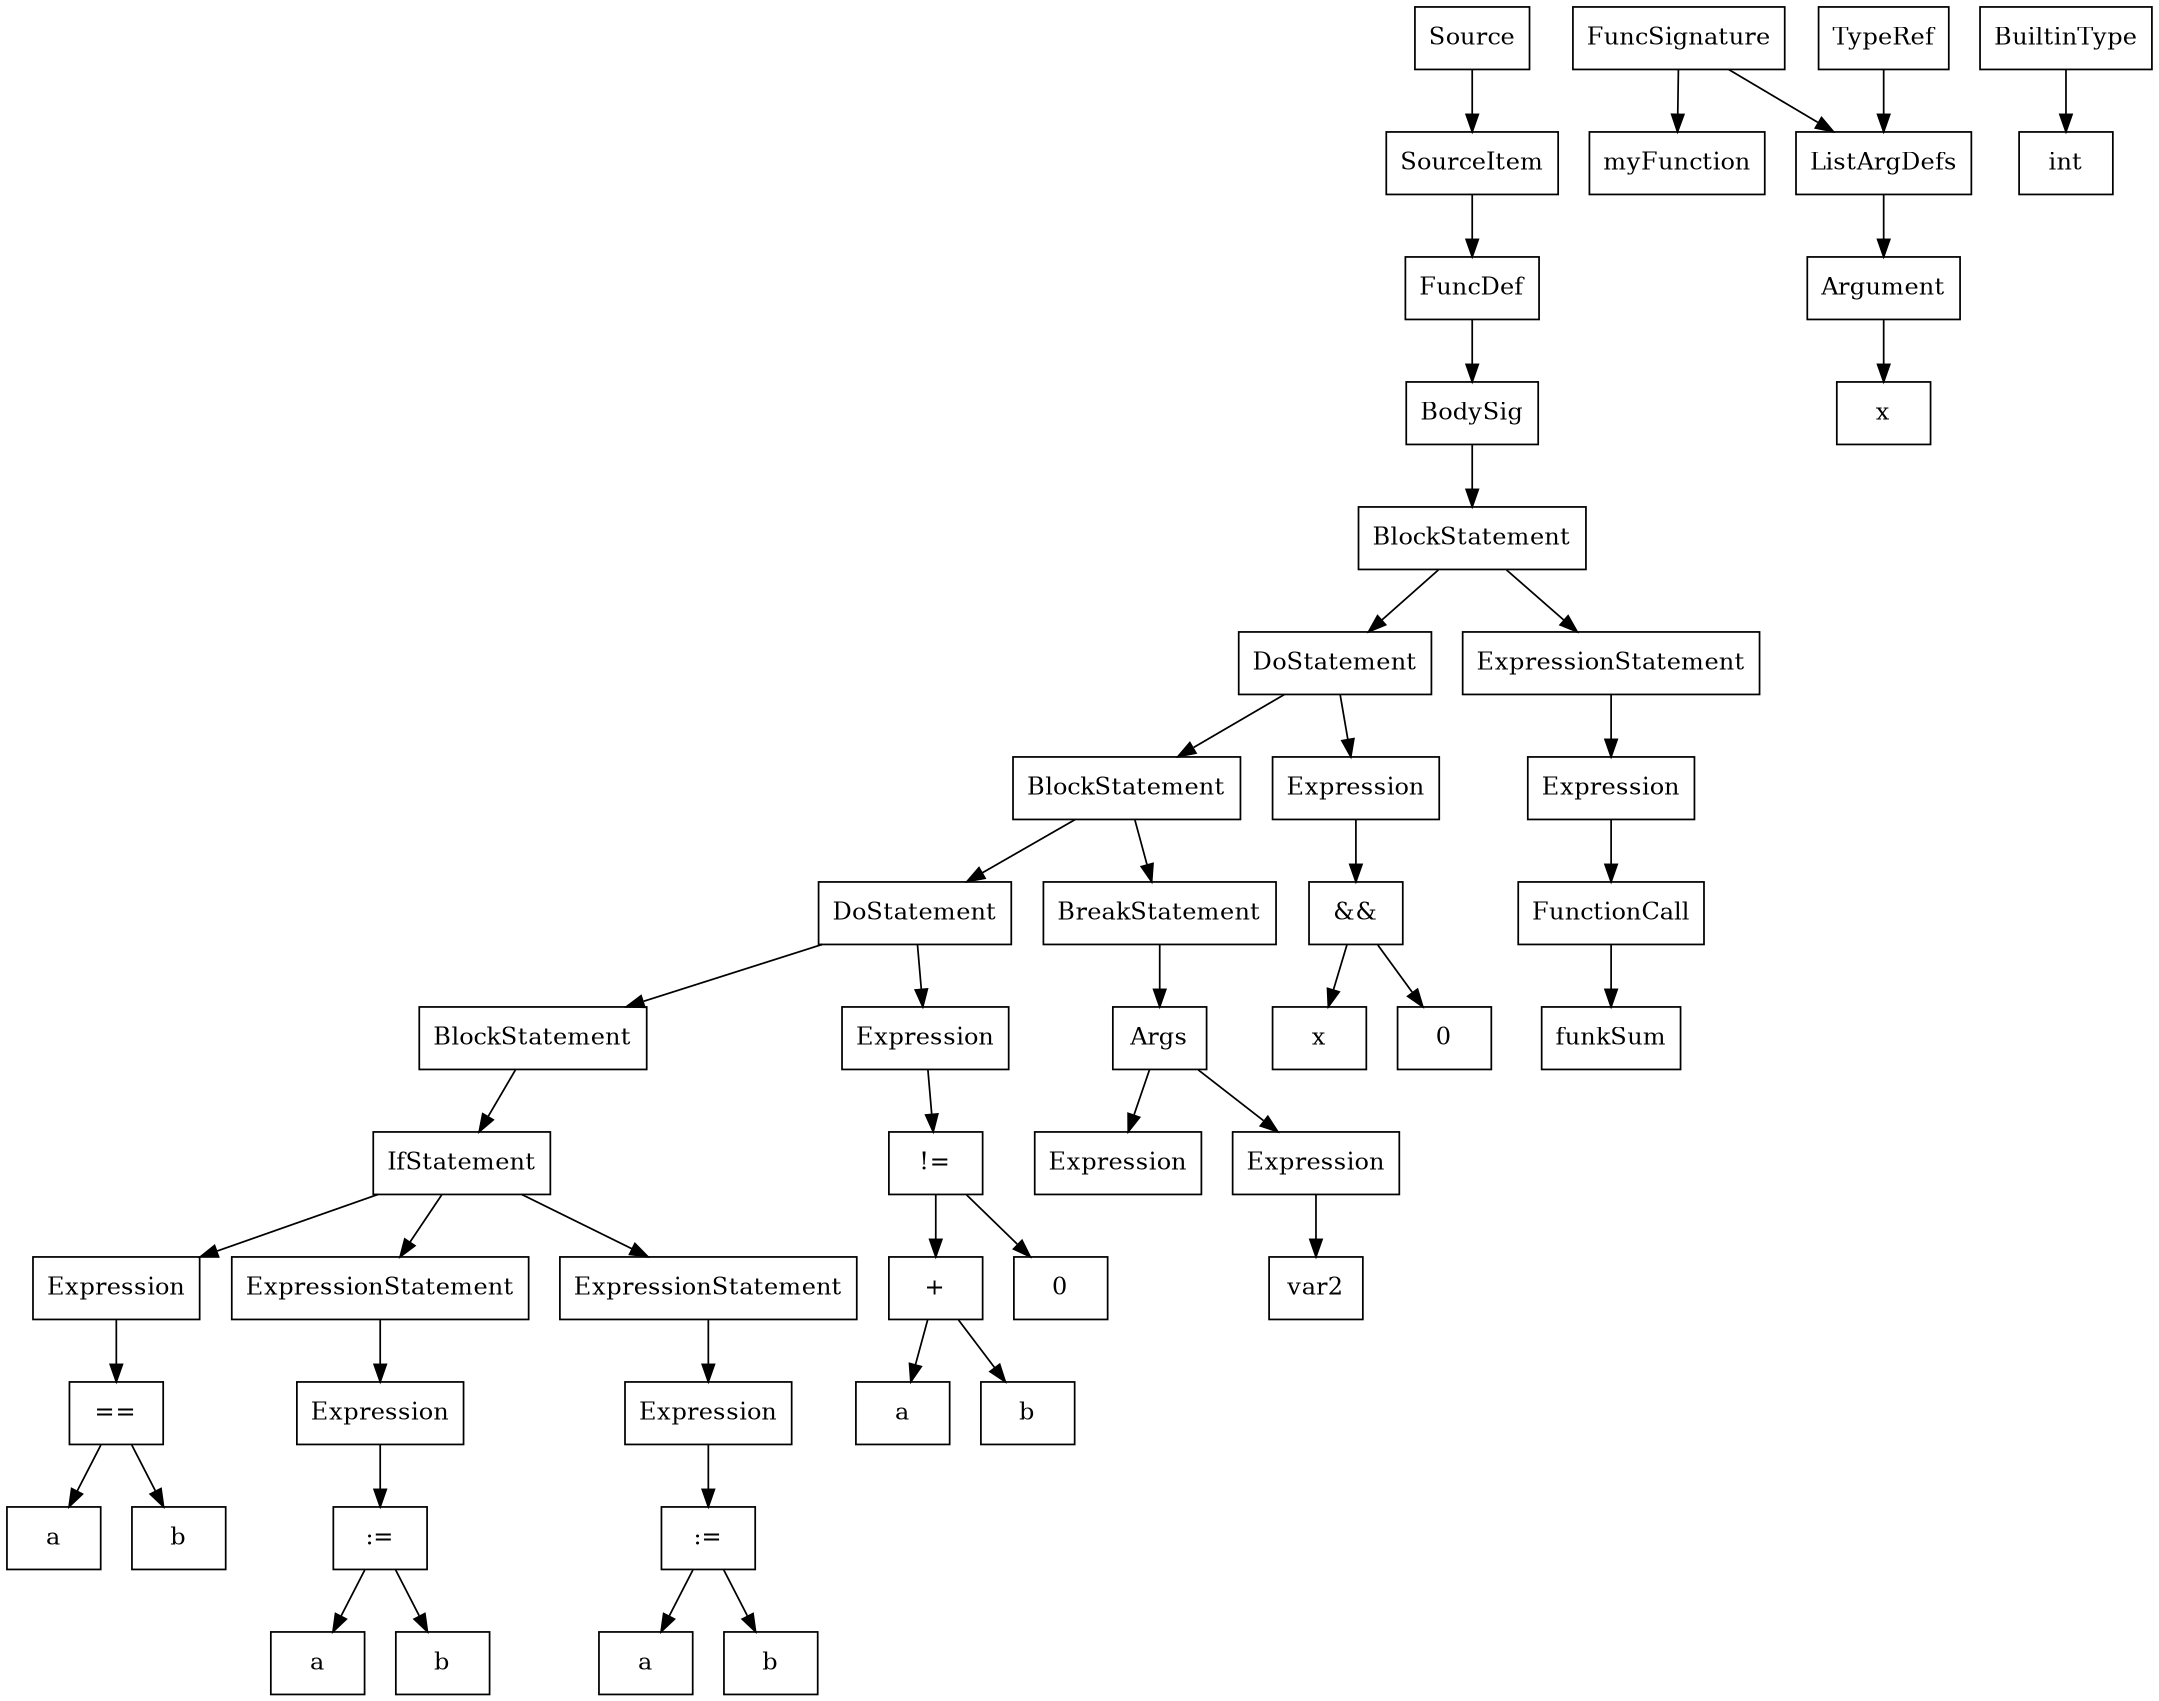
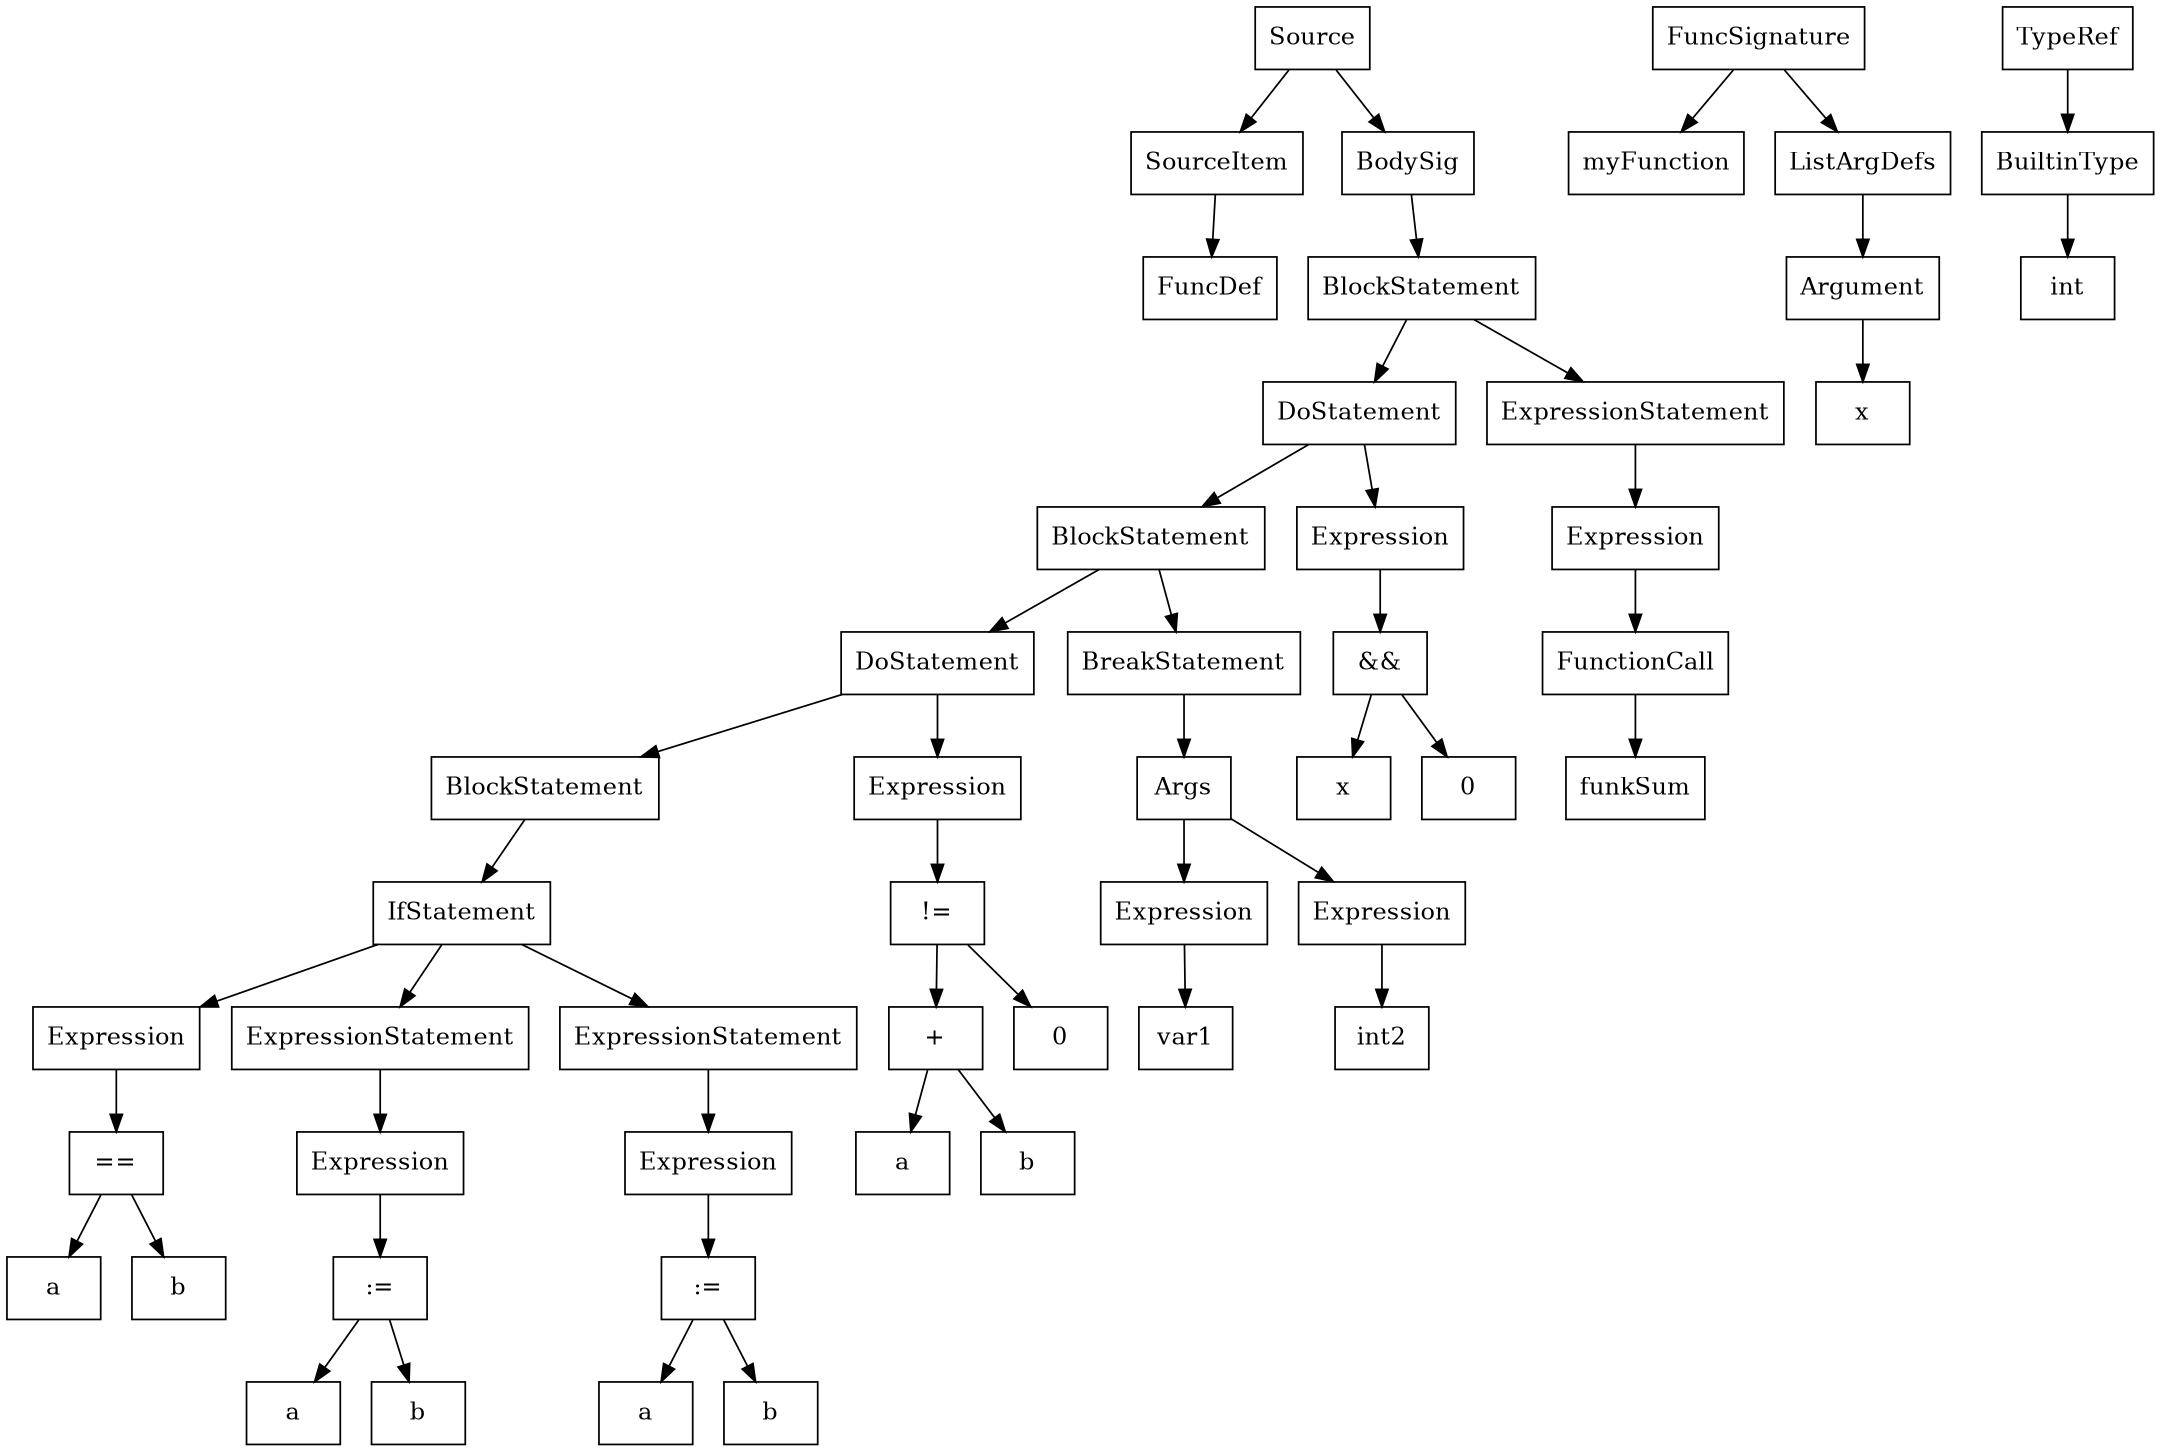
(1884, 92) -> (2068, 92)
(1472, 342) -> (1355, 94)
none -> (1186, 1038)
(1316, 1288) -> (1382, 1038)
